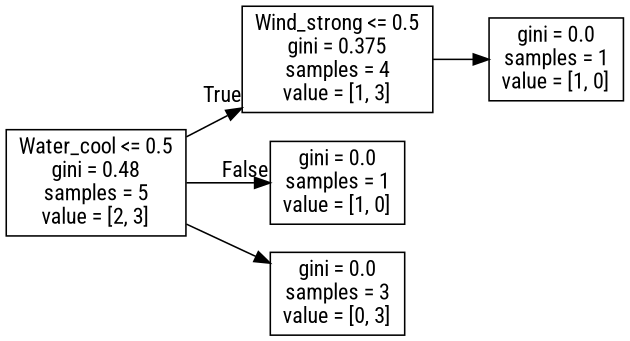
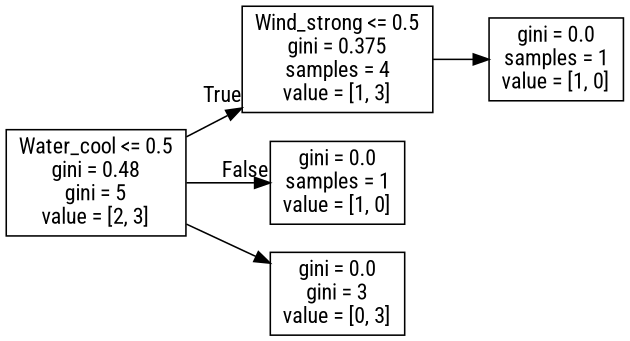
(96, 183) -> (96, 183)
(338, 294) -> (338, 294)
